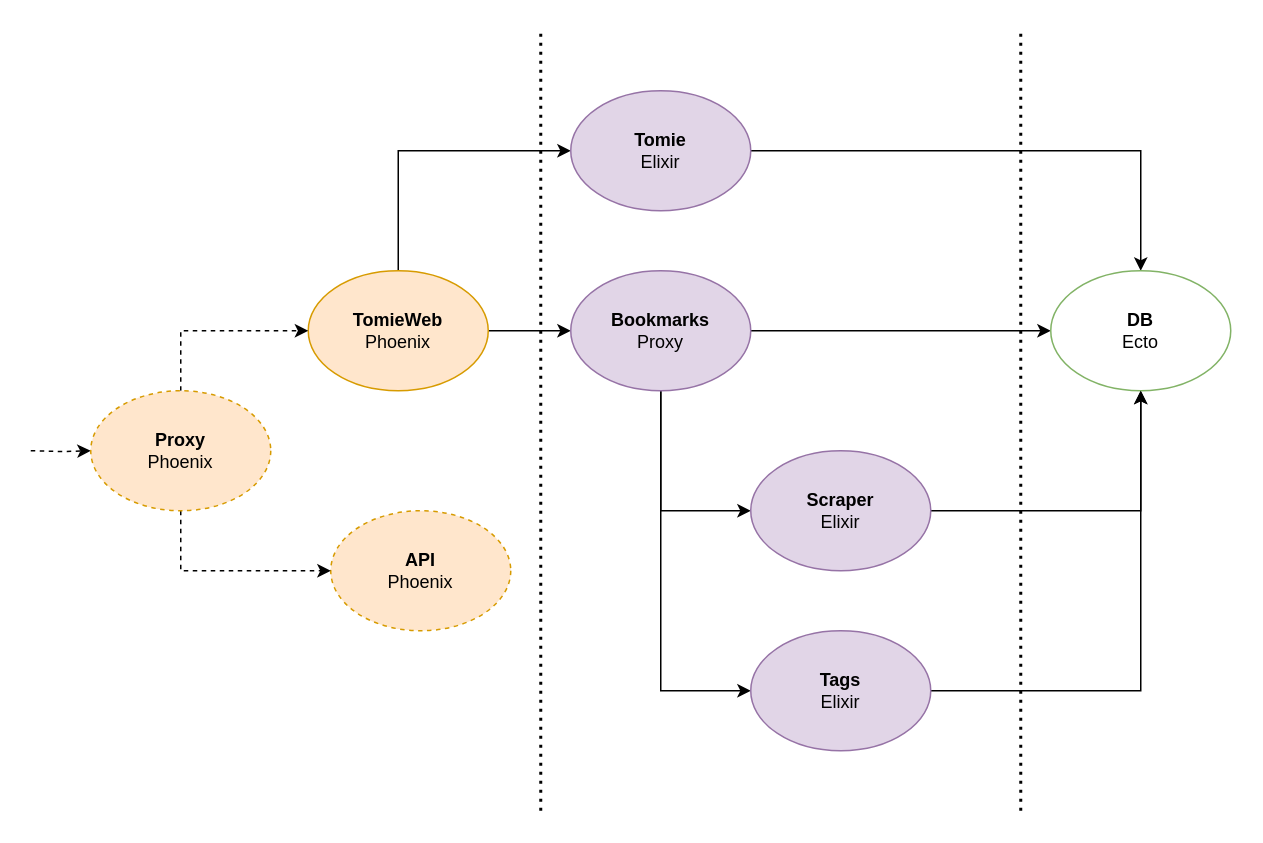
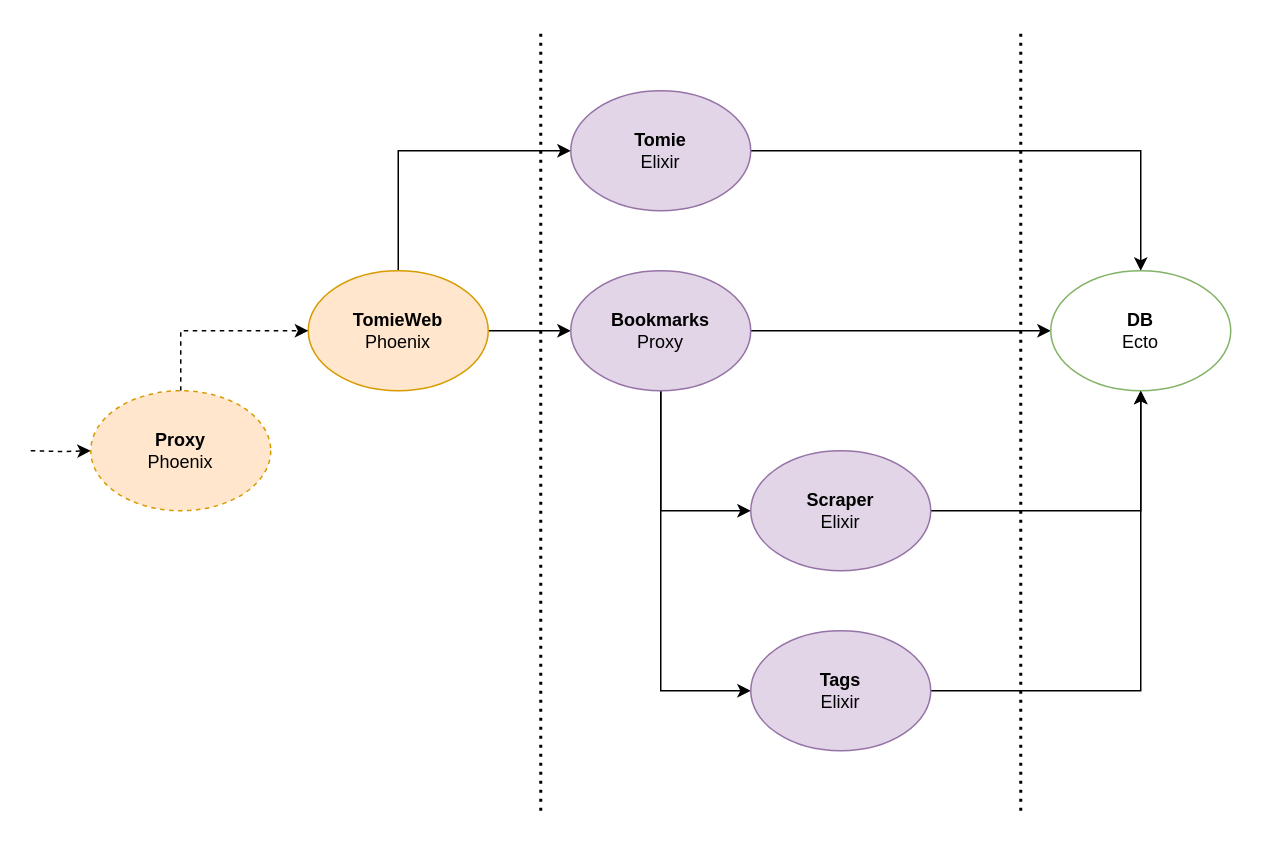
(221, 571) -> none
(421, 571) -> none
